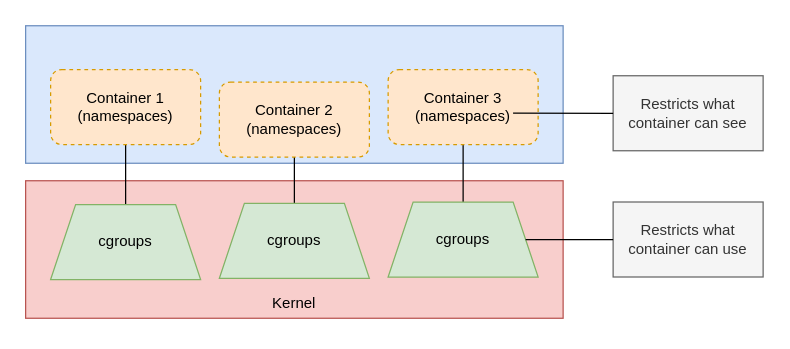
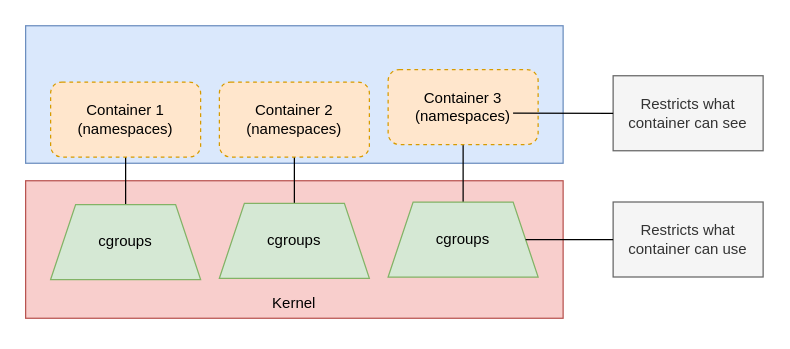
(126, 107) -> (126, 119)
